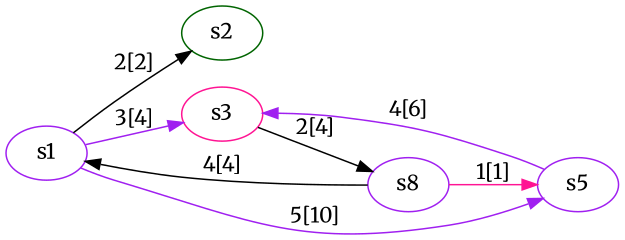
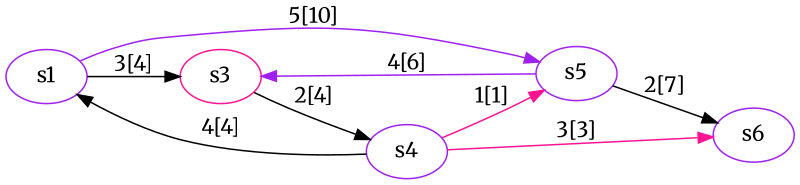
(222, 33) -> none
(127, 135) -> (126, 77)
none -> (754, 135)
(408, 185) -> (407, 152)
